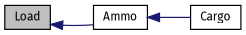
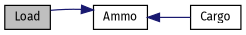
(78, 25) -> (66, 9)
